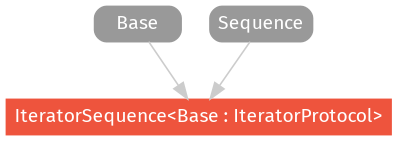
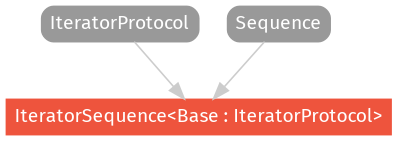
(138, 24) -> (120, 24)
